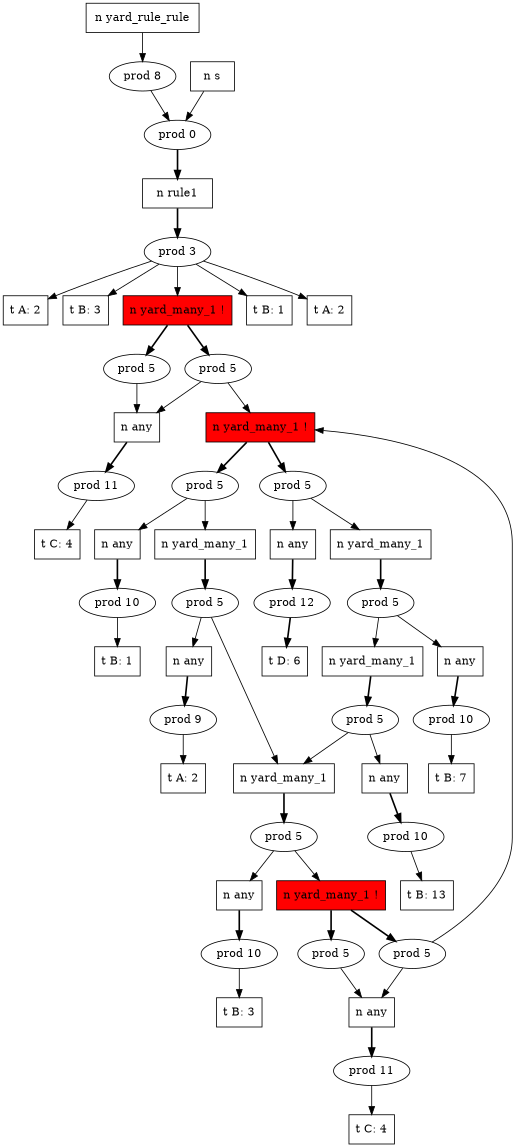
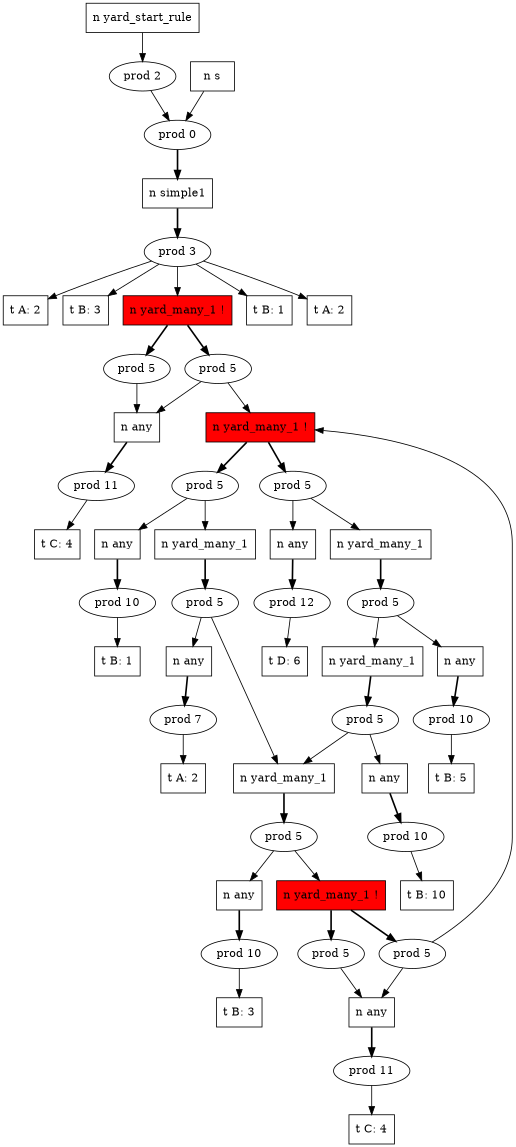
(143, 18) -> (143, 18)
(143, 76) -> (143, 76)
(178, 193) -> (178, 193)
(289, 628) -> (289, 628)
(183, 720) -> (183, 720)
(451, 778) -> (451, 778)
(427, 895) -> (427, 895)
